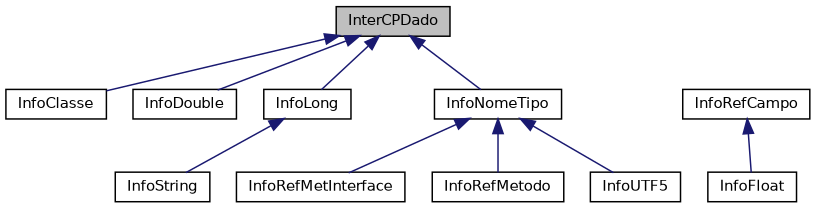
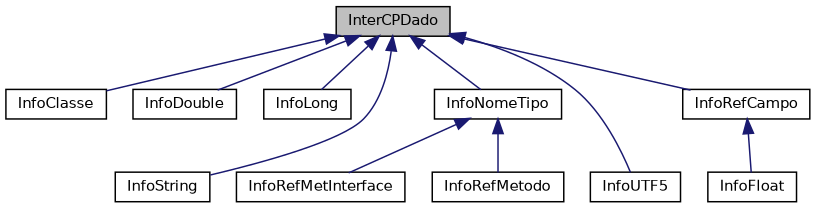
none -> (577, 64)
(228, 149) -> (325, 141)
(573, 149) -> (566, 83)
